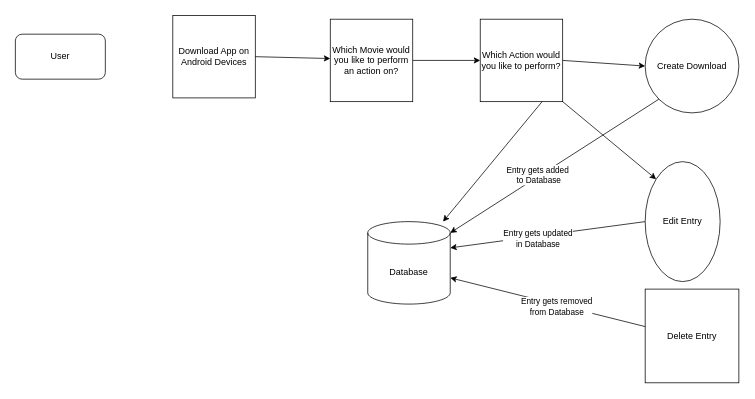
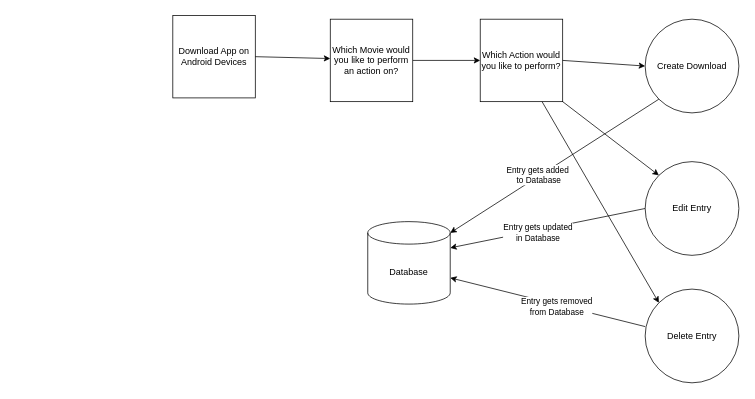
(60, 57) -> none
(494, 160) -> (599, 200)
(683, 222) -> (692, 209)
(692, 336) -> (692, 336)
